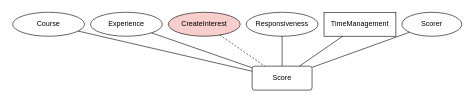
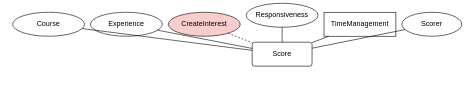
(282, 24) -> (282, 15)
(282, 78) -> (282, 54)
